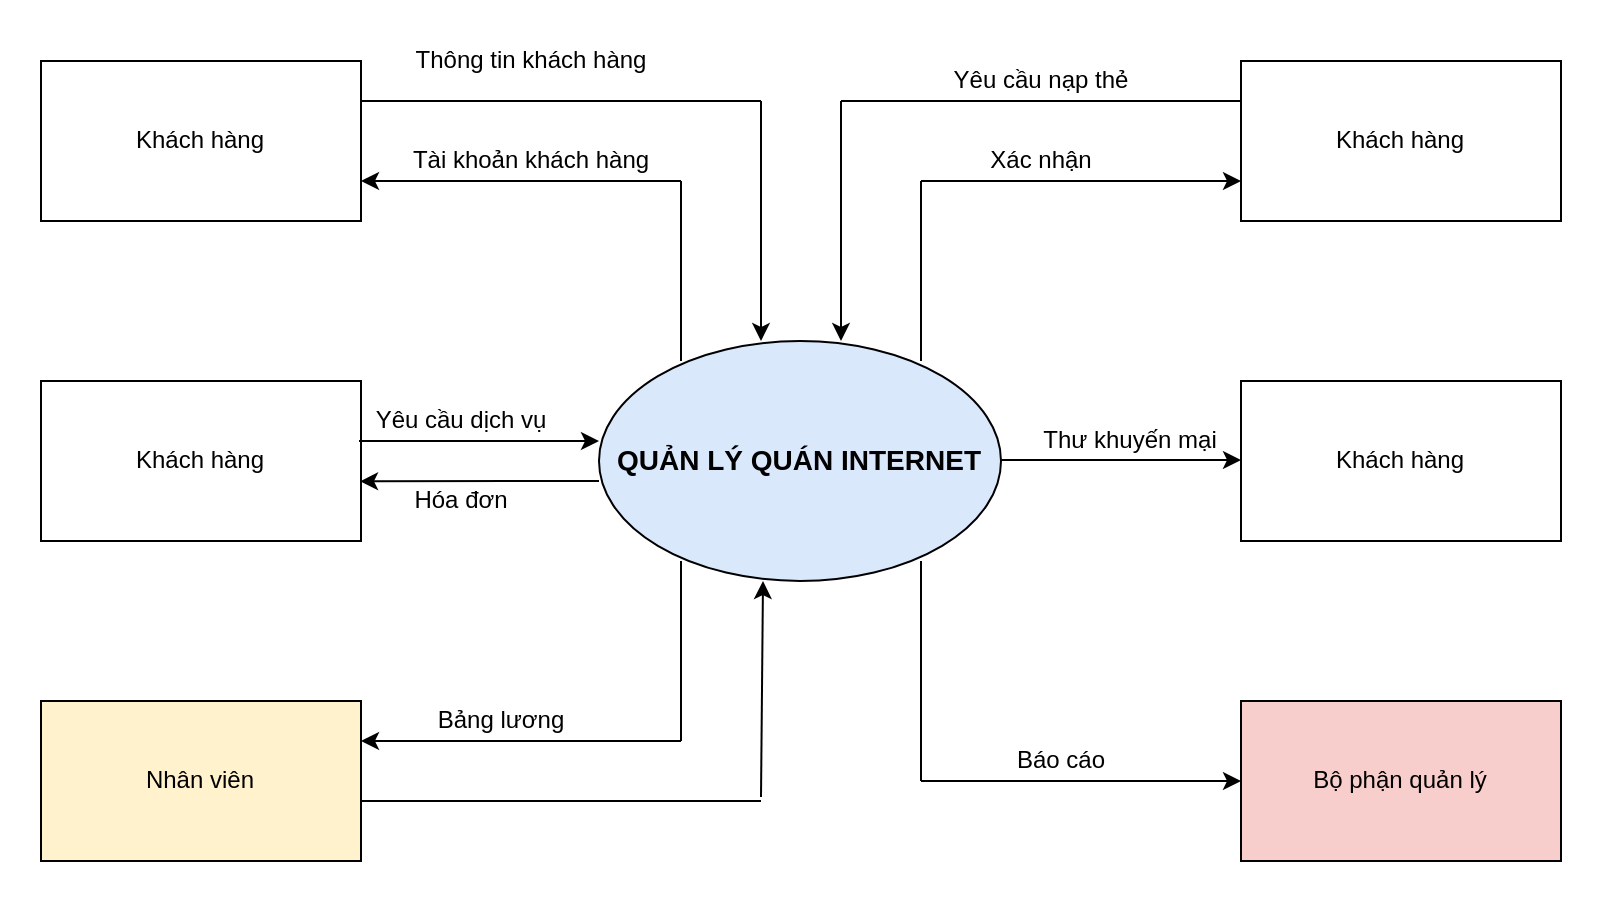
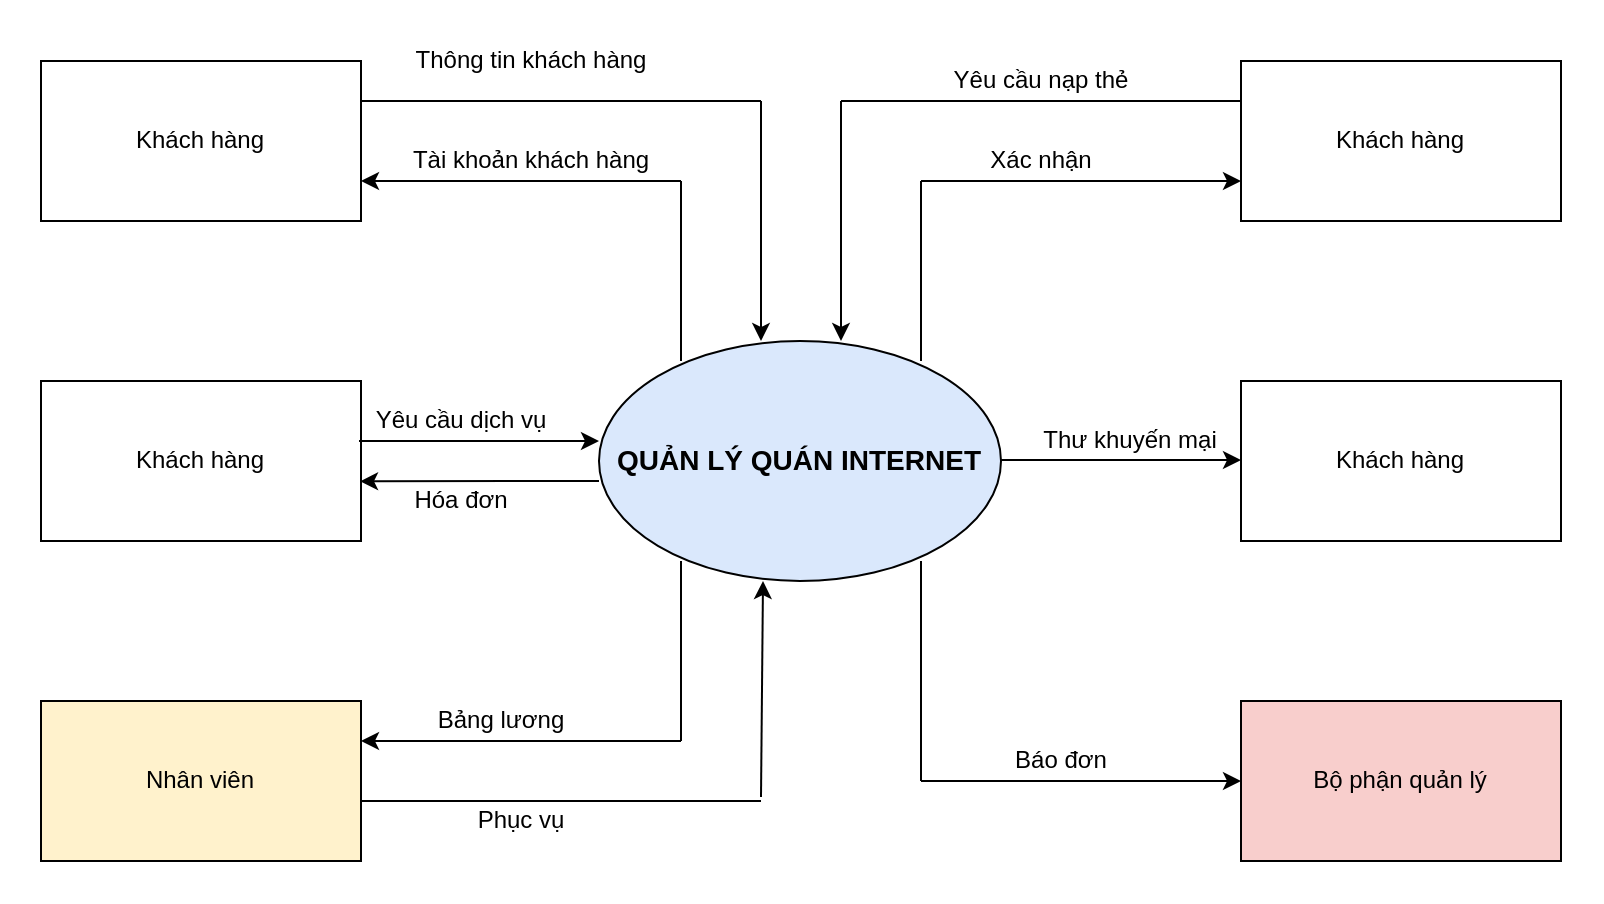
(1062, 761) -> (1062, 761)
none -> (521, 821)
